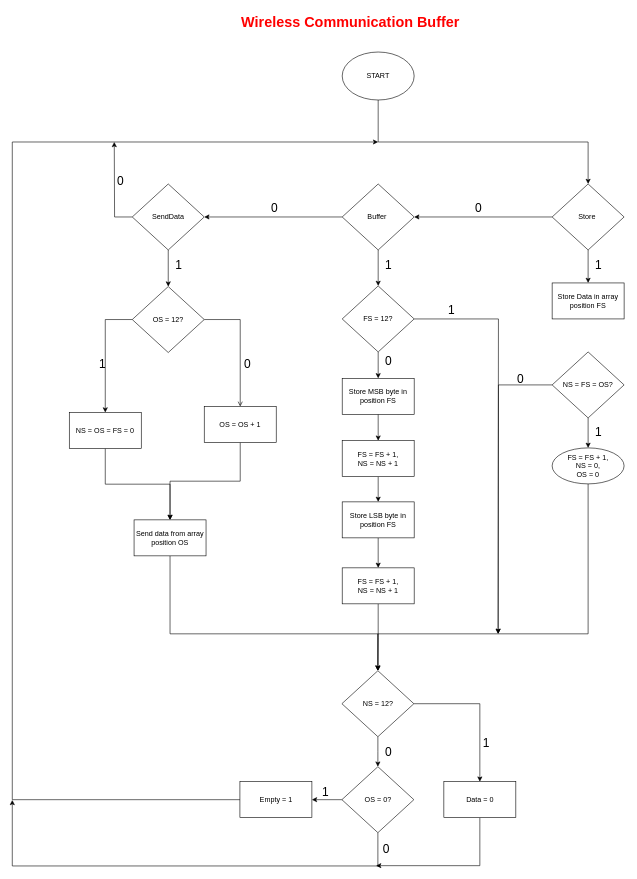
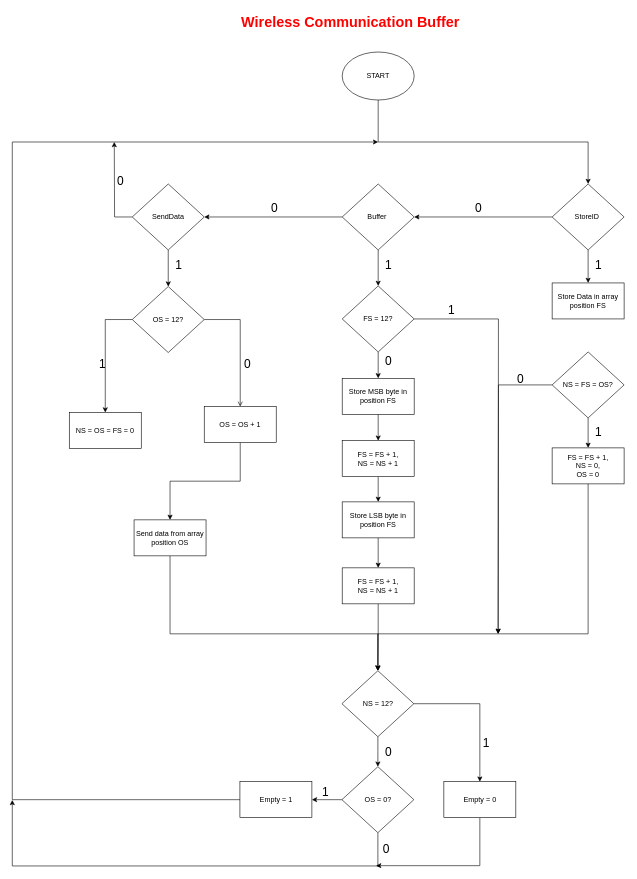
(588, 217) -> (588, 217)
(588, 466) -> (588, 466)
(118, 484) -> none
(480, 800) -> (480, 800)
